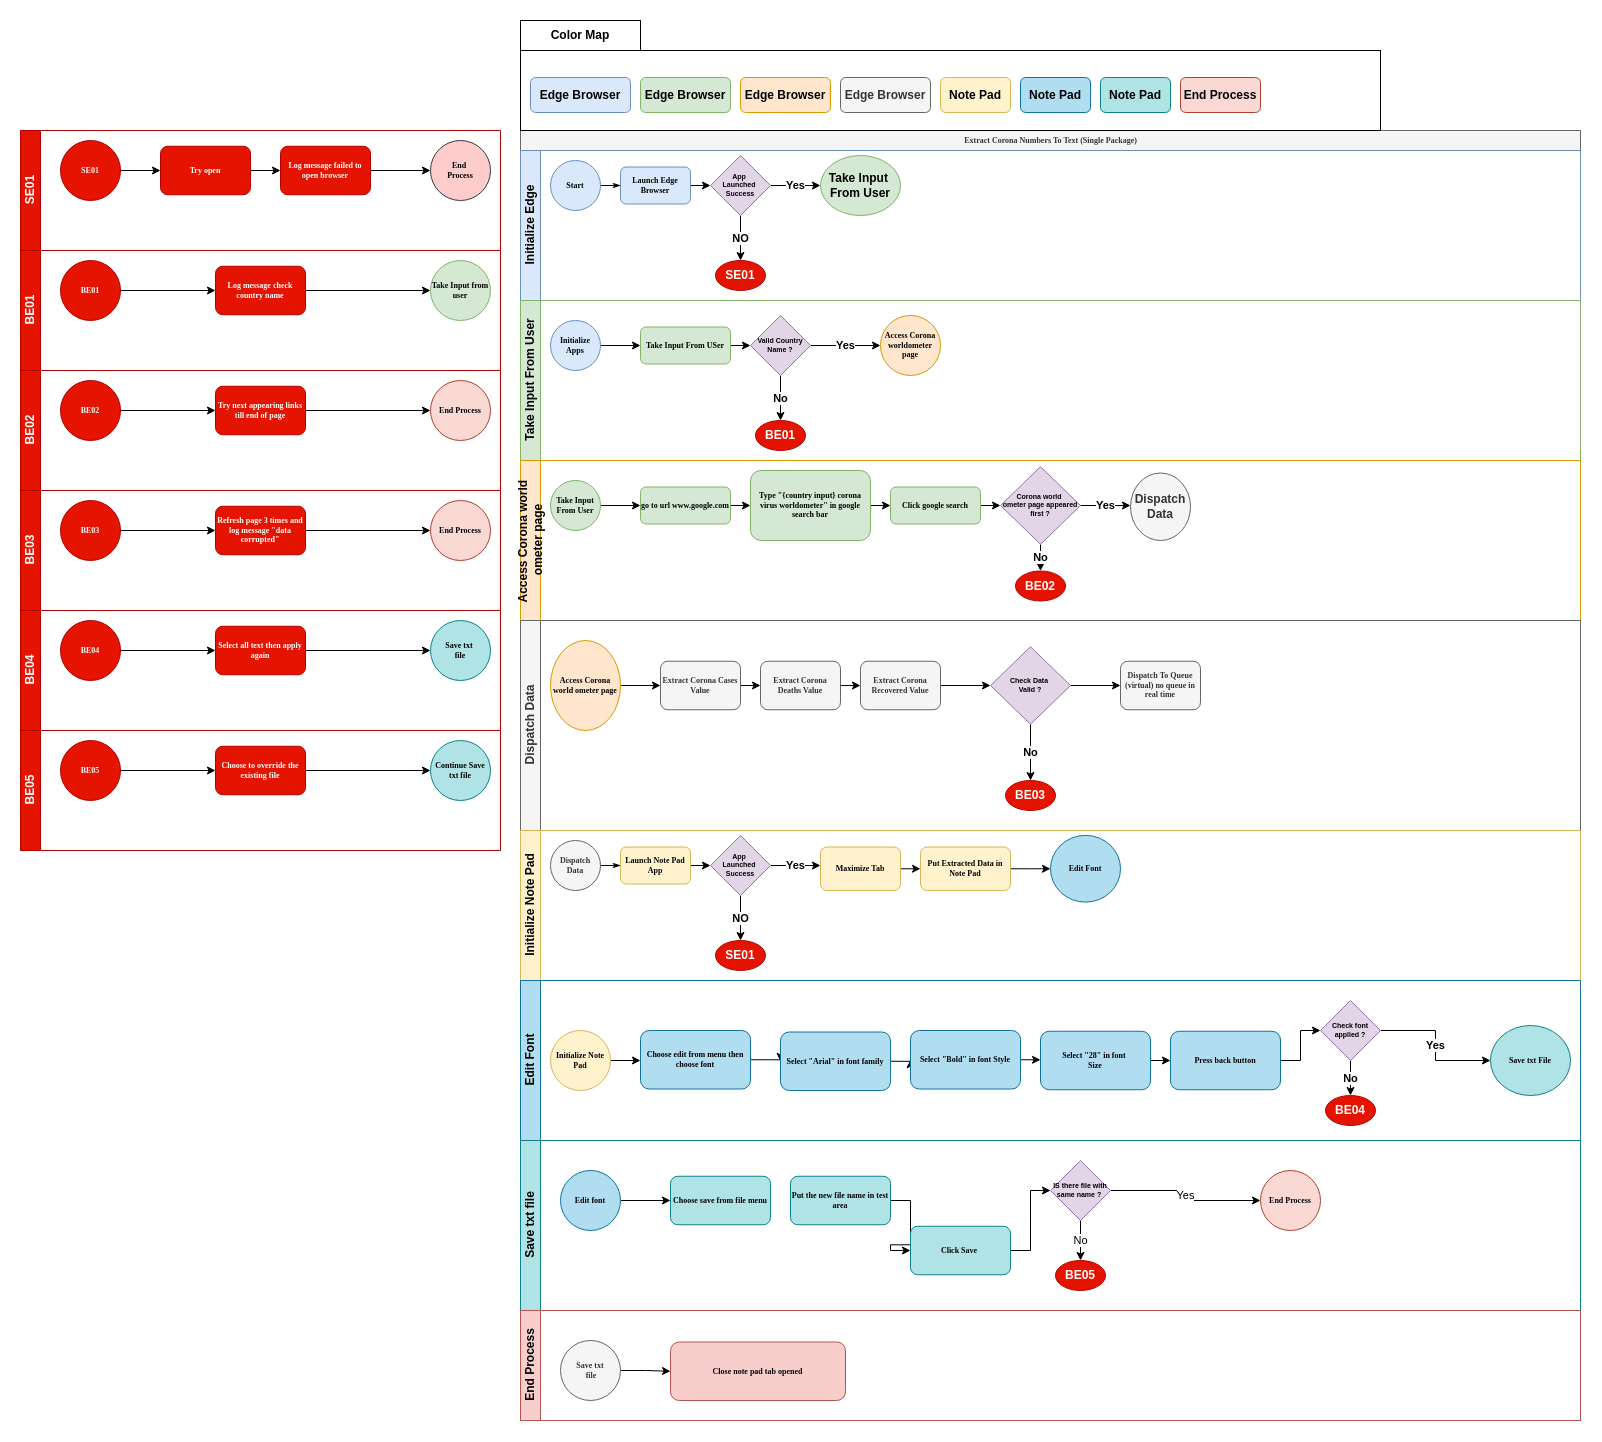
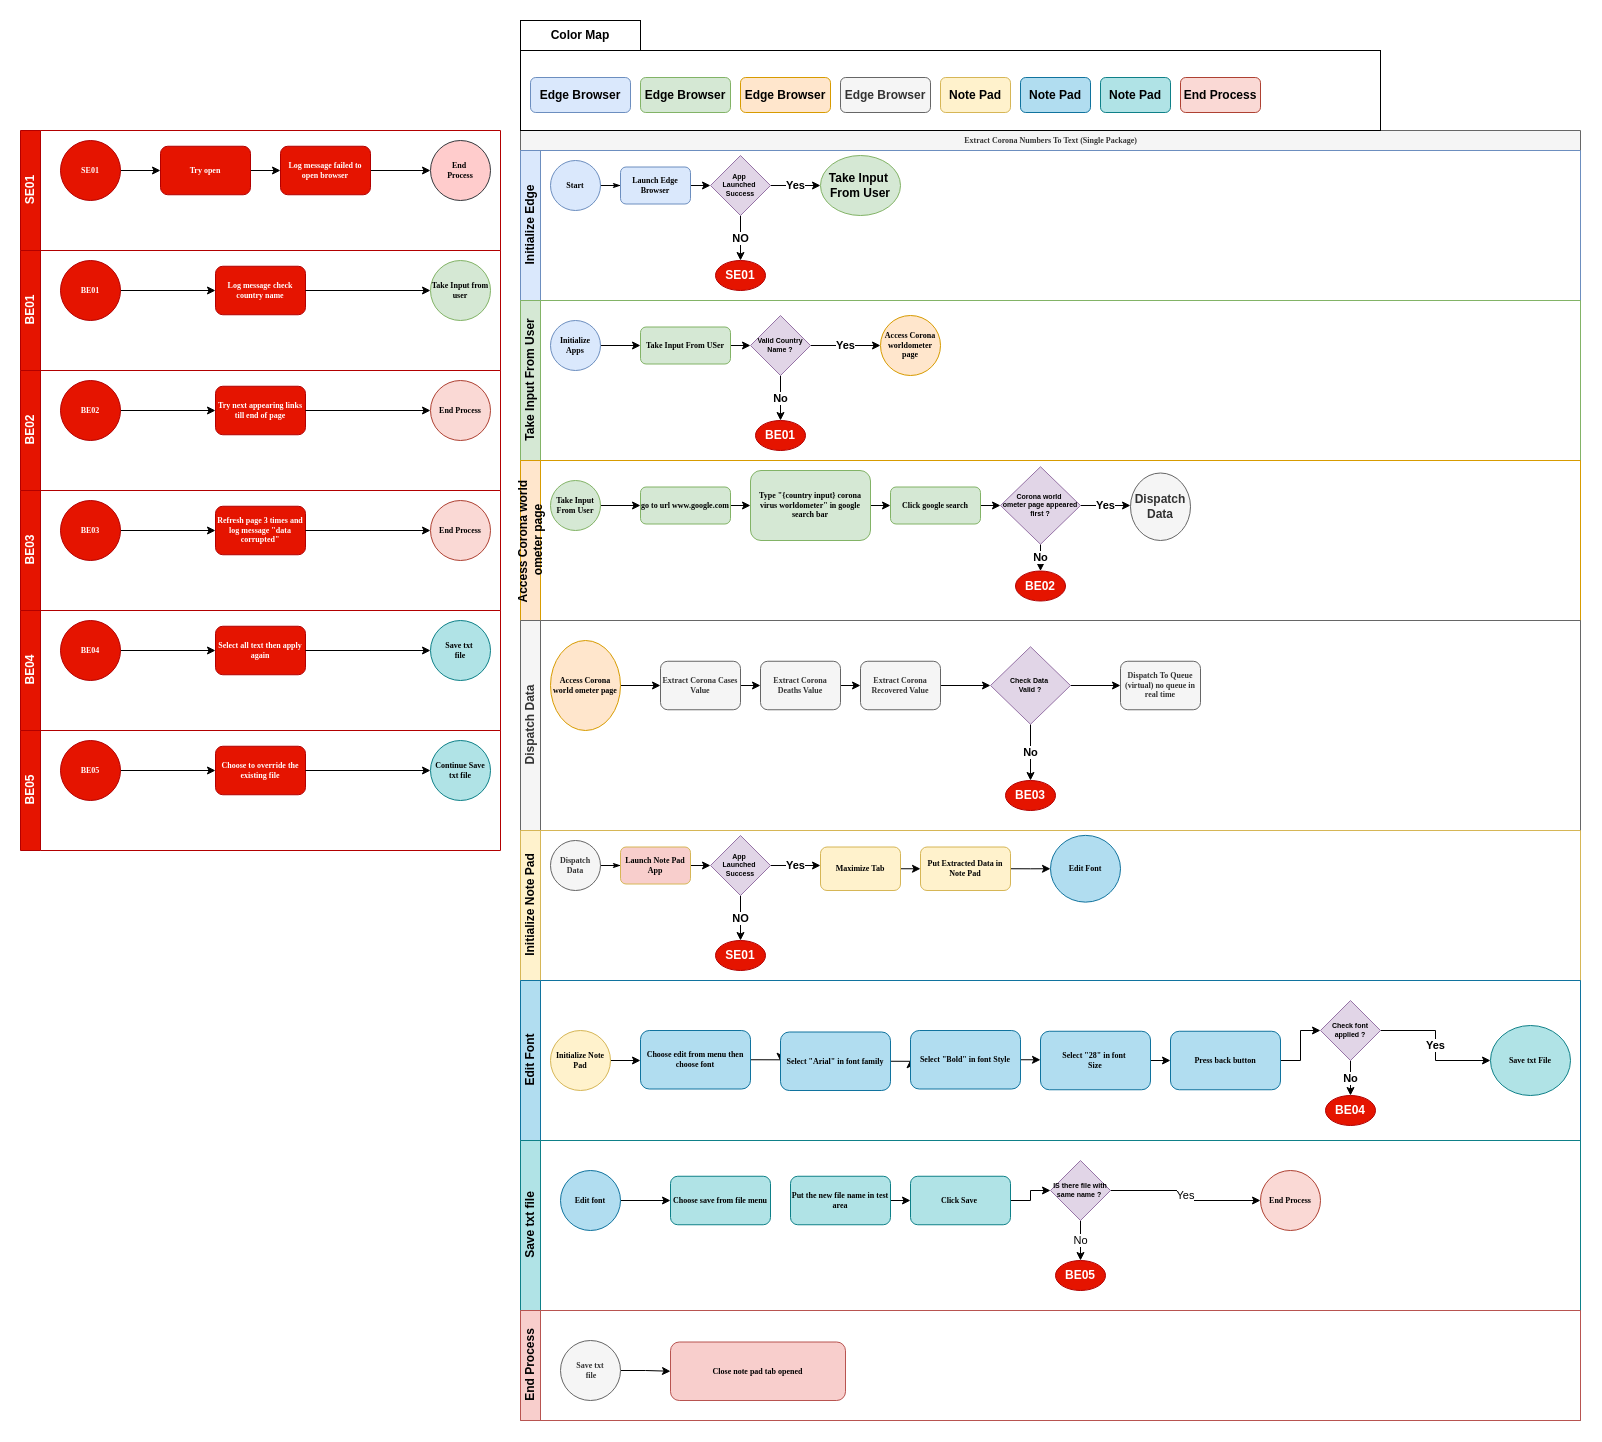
(656, 866) -> (656, 866)
(961, 1251) -> (961, 1201)
